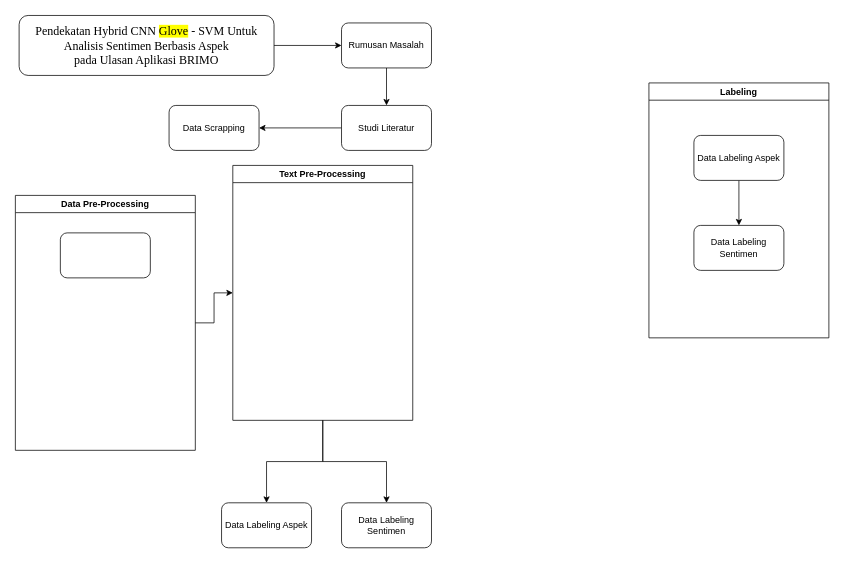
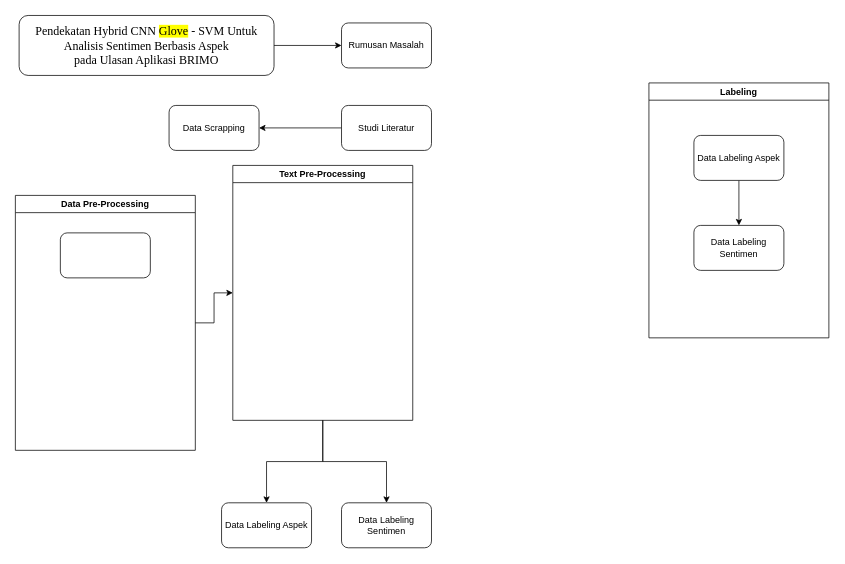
(387, 84) -> none
